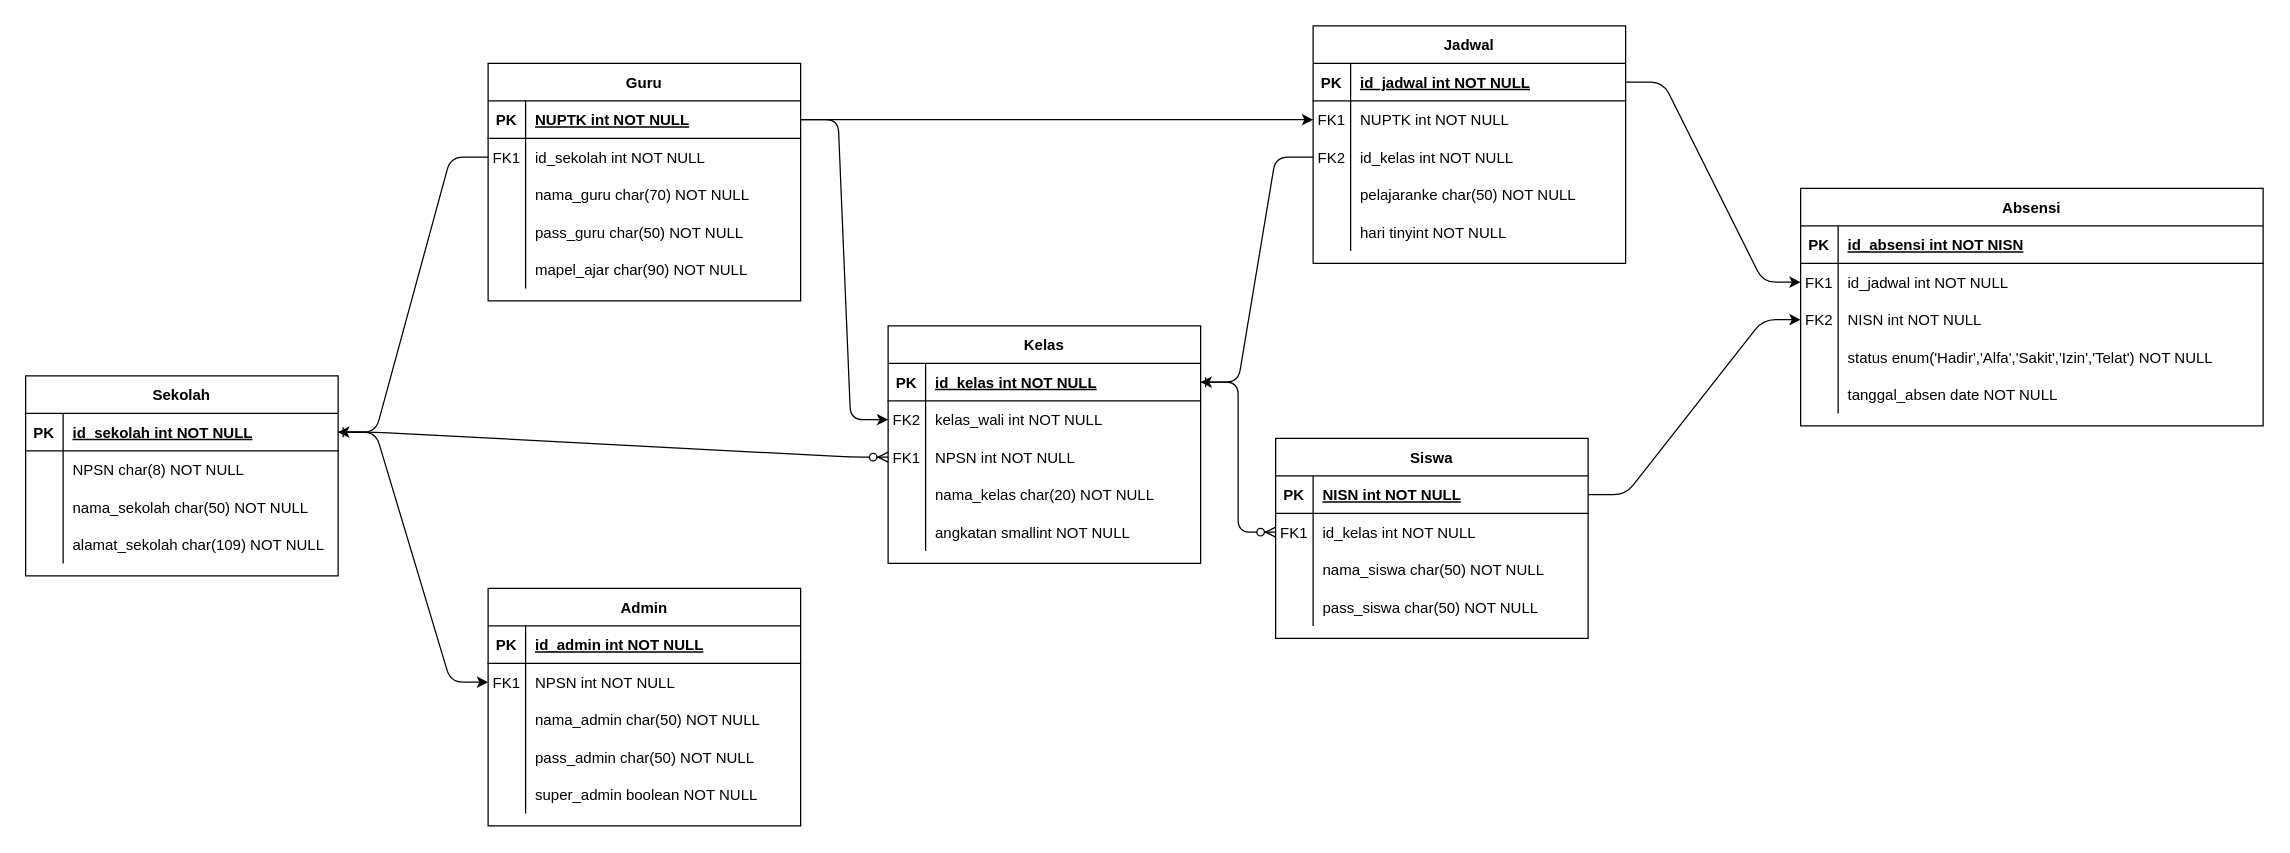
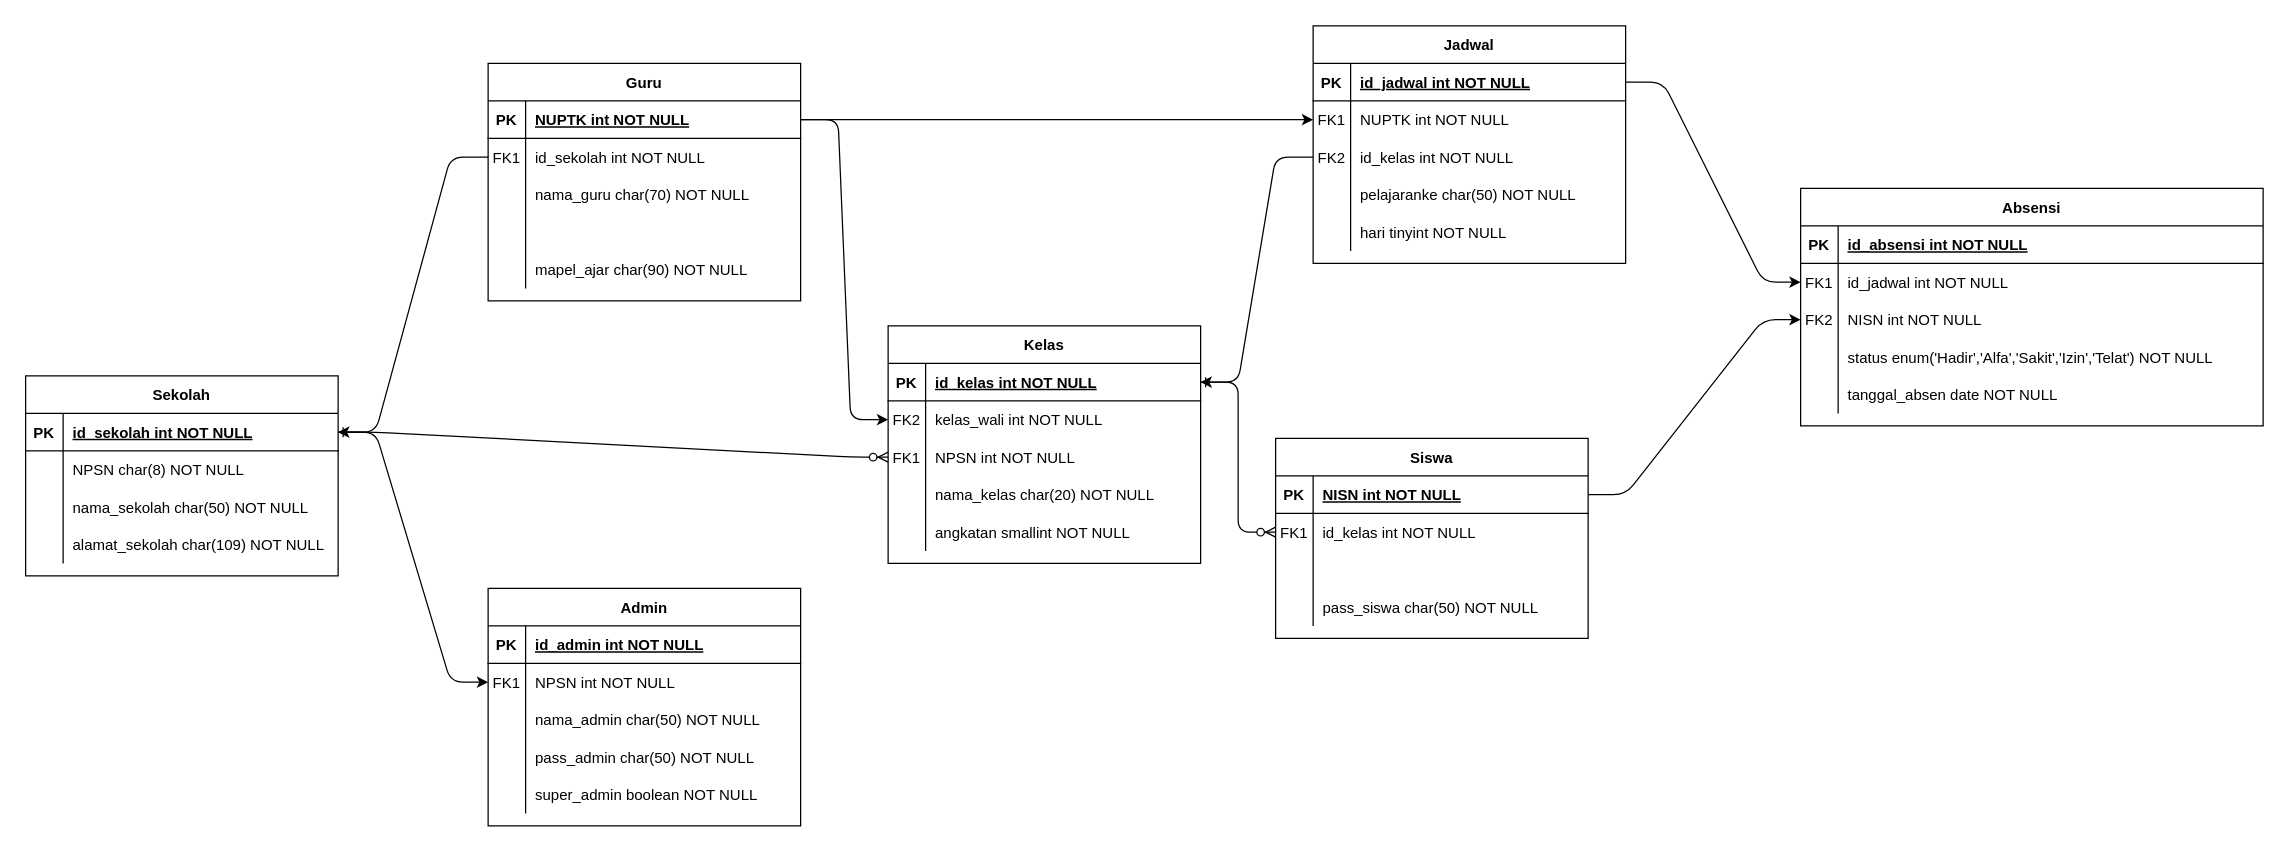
(663, 232) -> none
(1932, 245) -> (1932, 245)
(1451, 569) -> none
